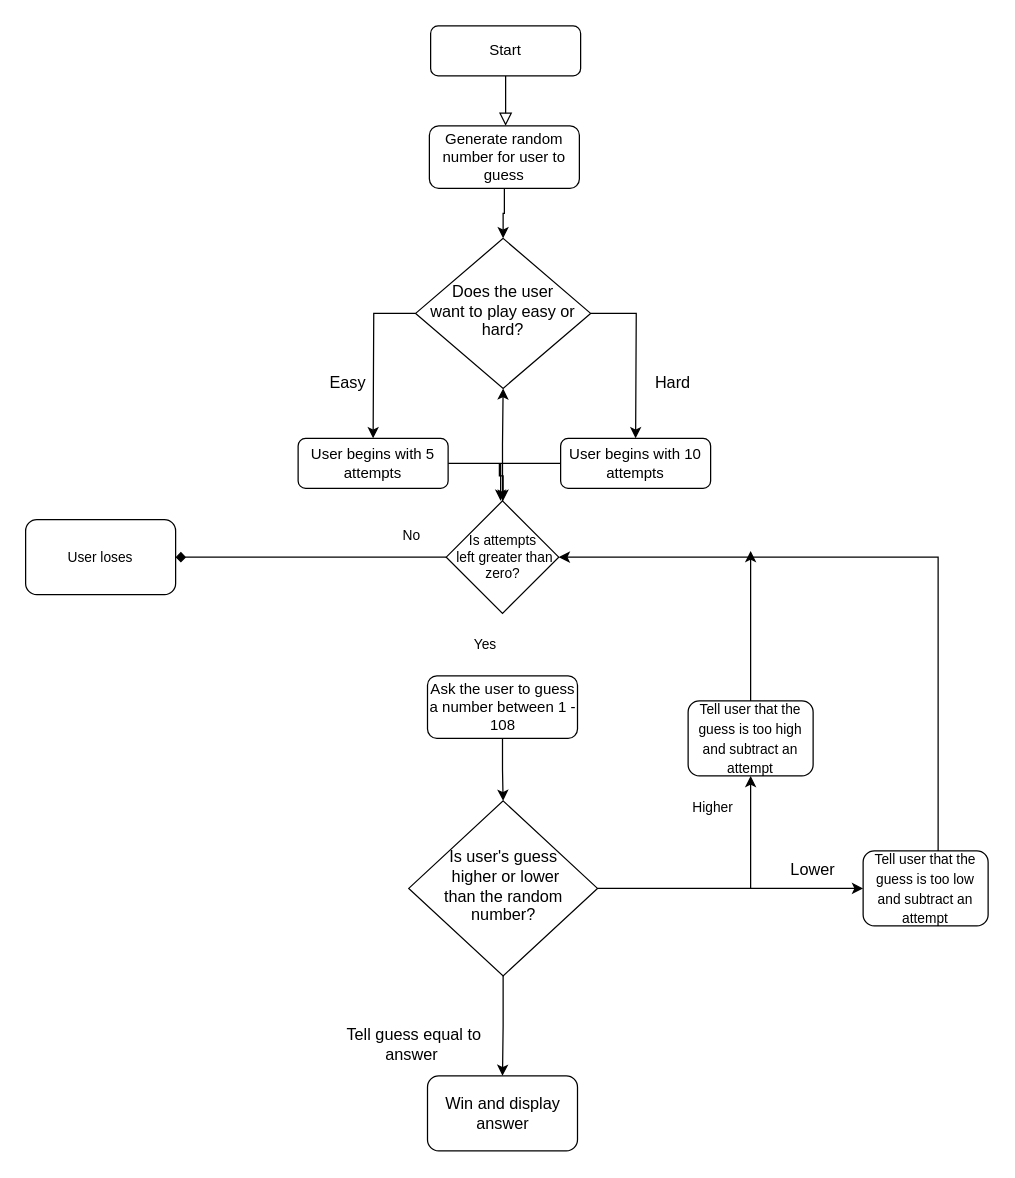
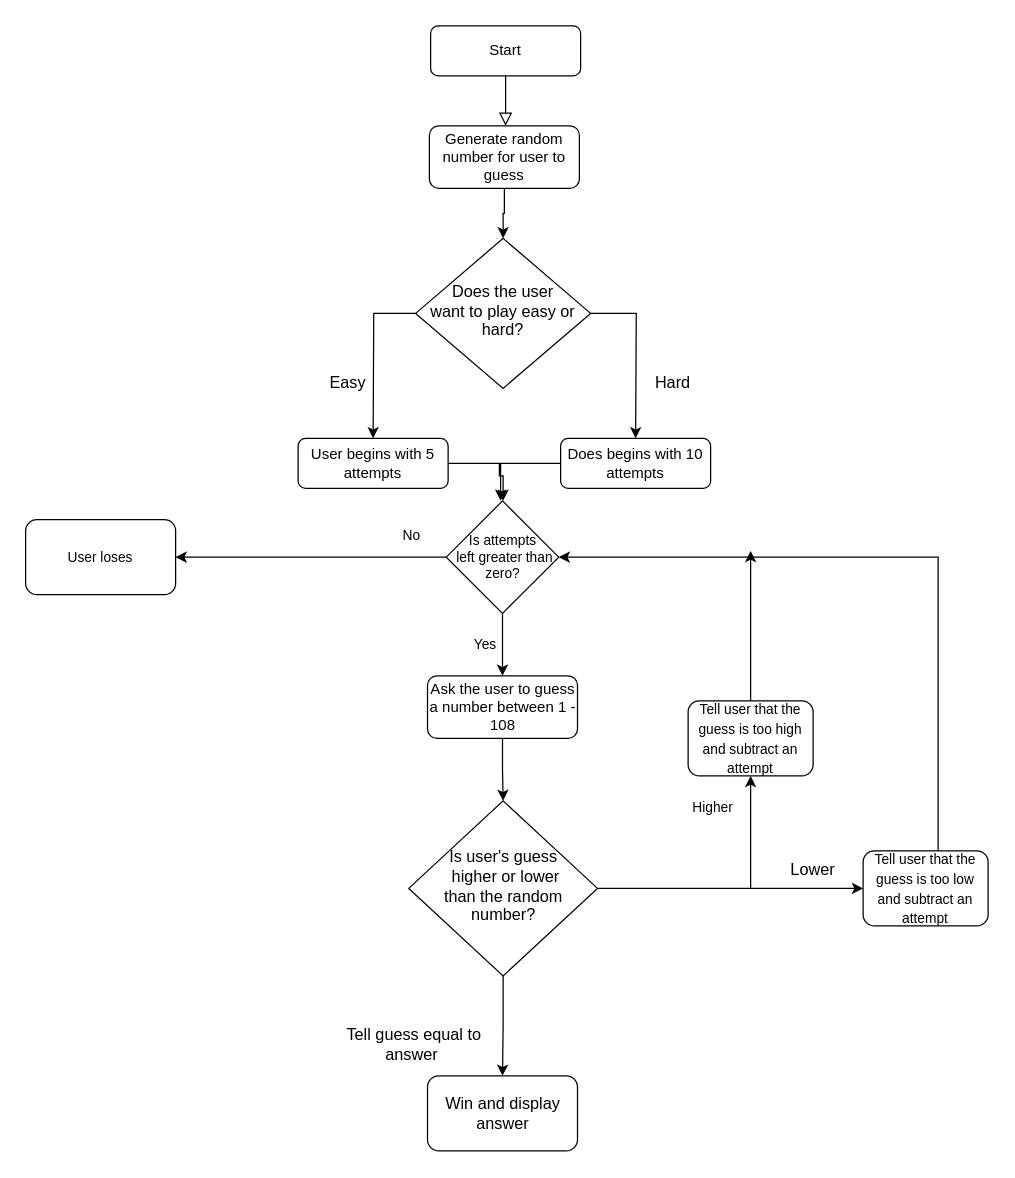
(503, 428) -> (503, 640)
(636, 463) -> (636, 463)
(186, 557) -> (186, 557)
